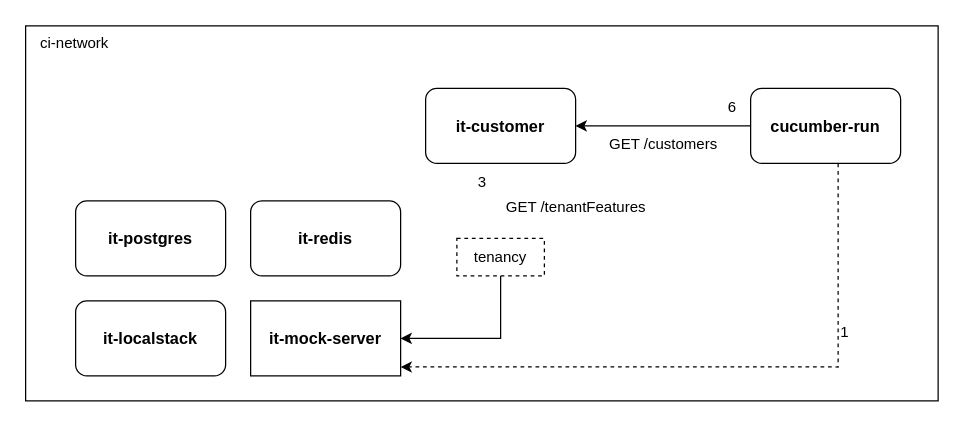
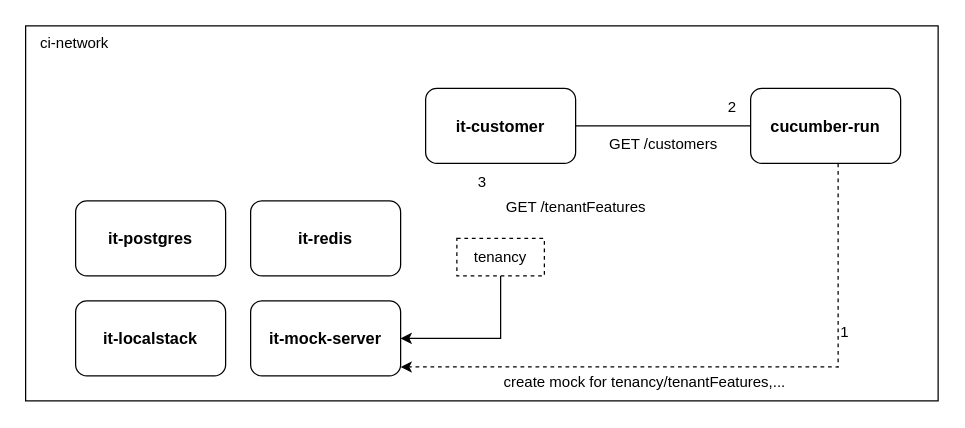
(733, 107) -> (733, 107)
(586, 126) -> (582, 126)
(326, 338) -> (326, 338)
none -> (644, 382)
